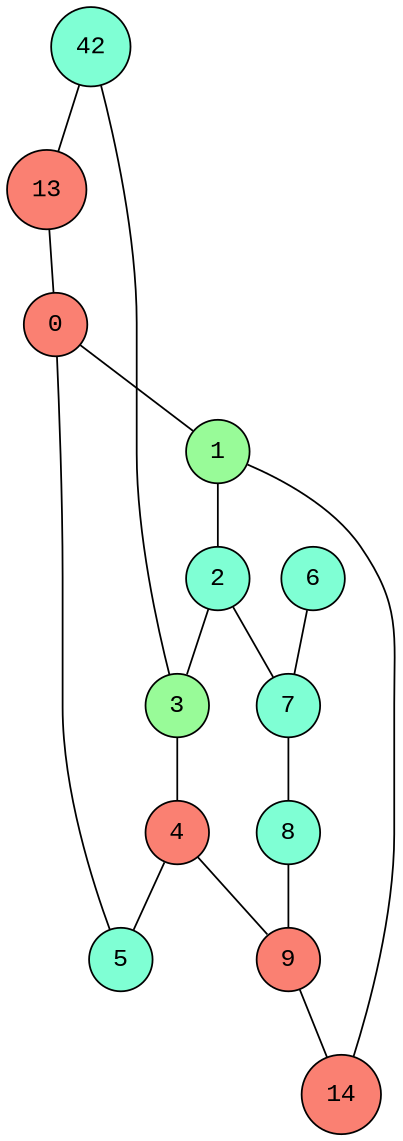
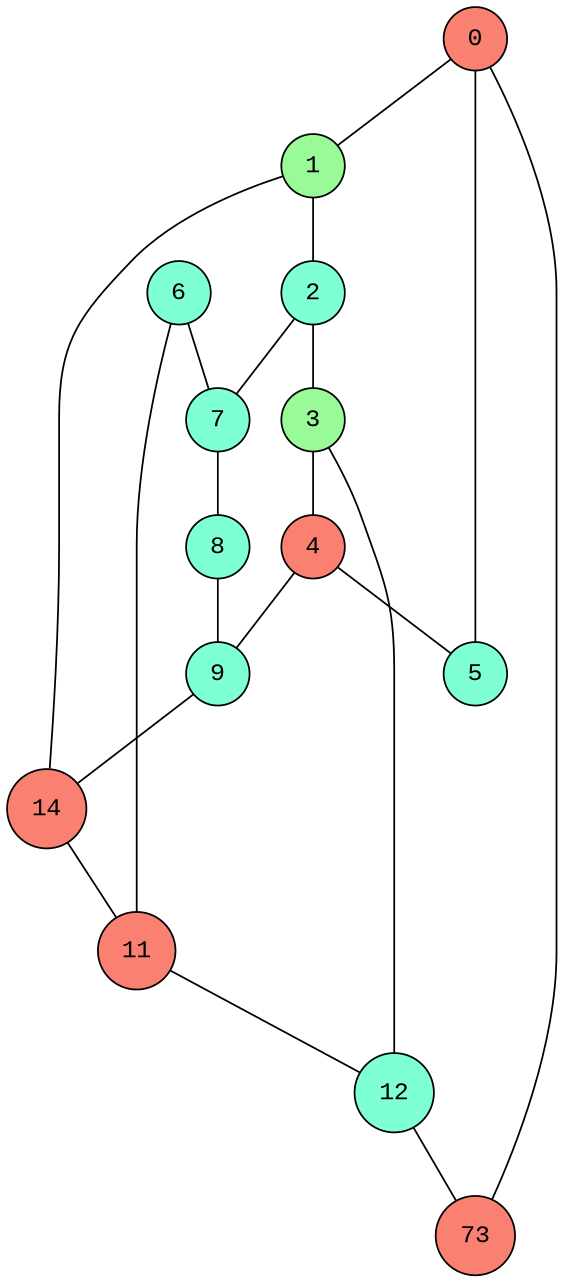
(91, 47) -> (394, 1093)
(47, 190) -> (475, 1236)
none -> (137, 951)
(288, 960) -> (218, 674)
